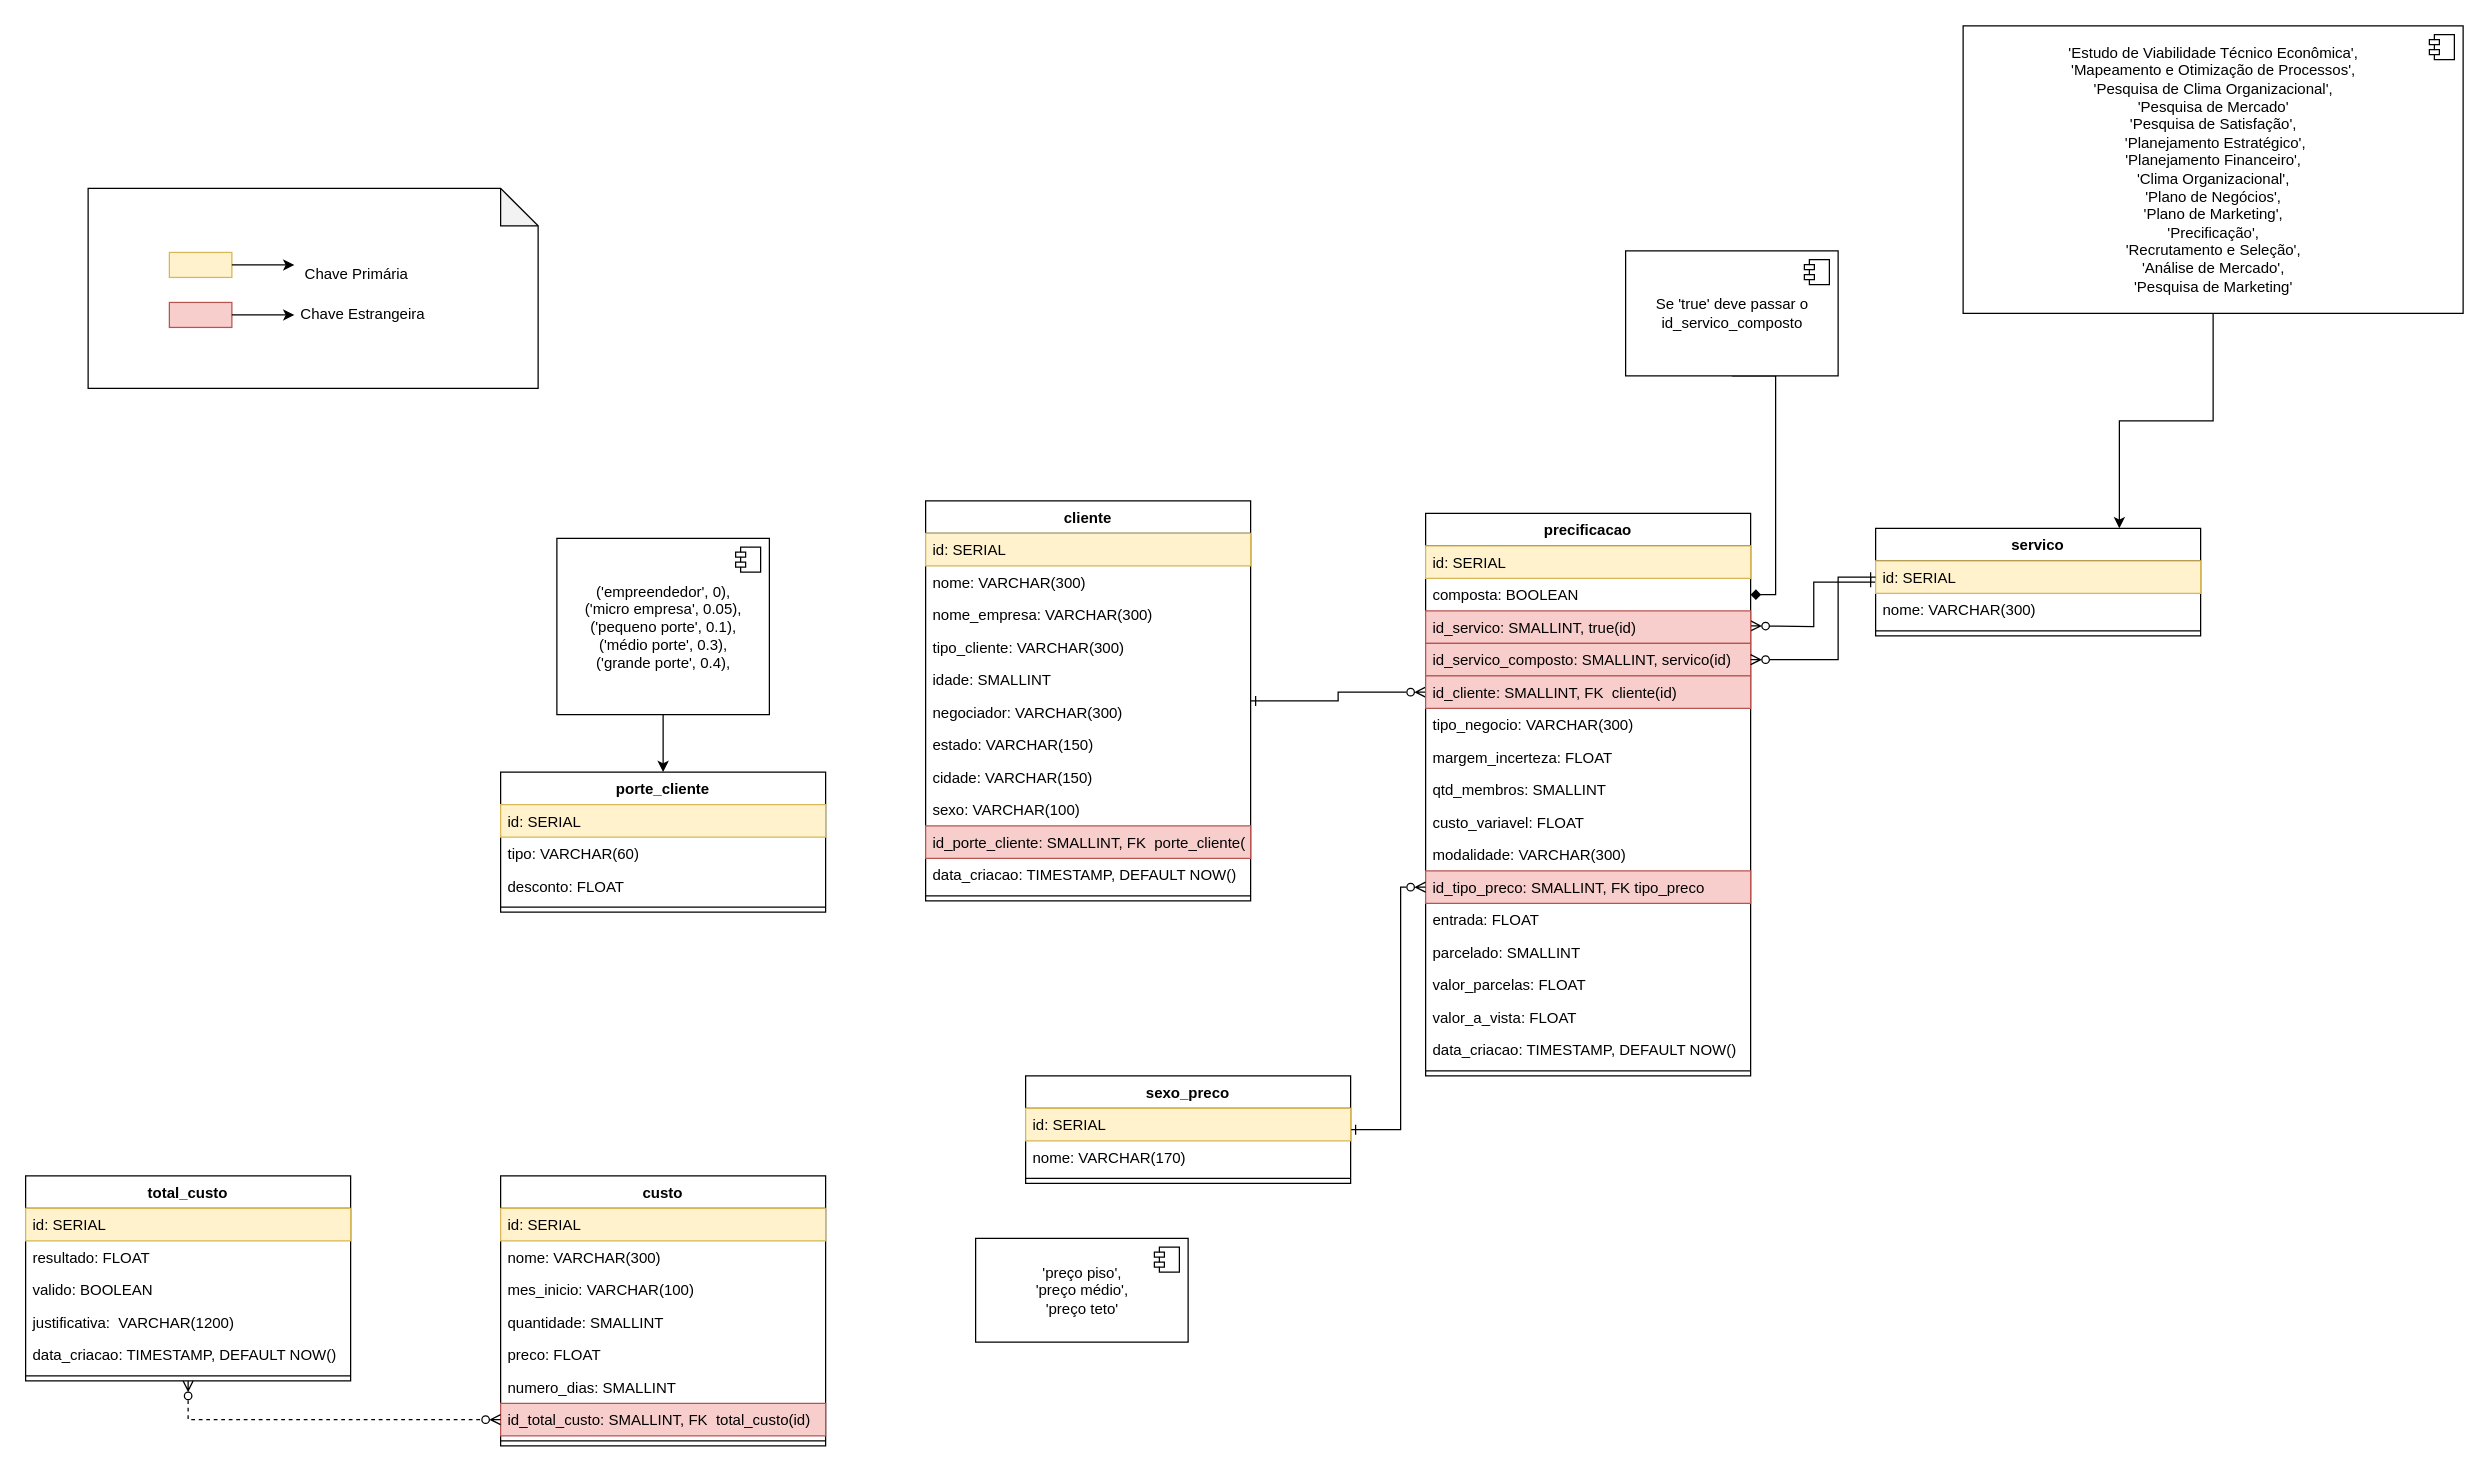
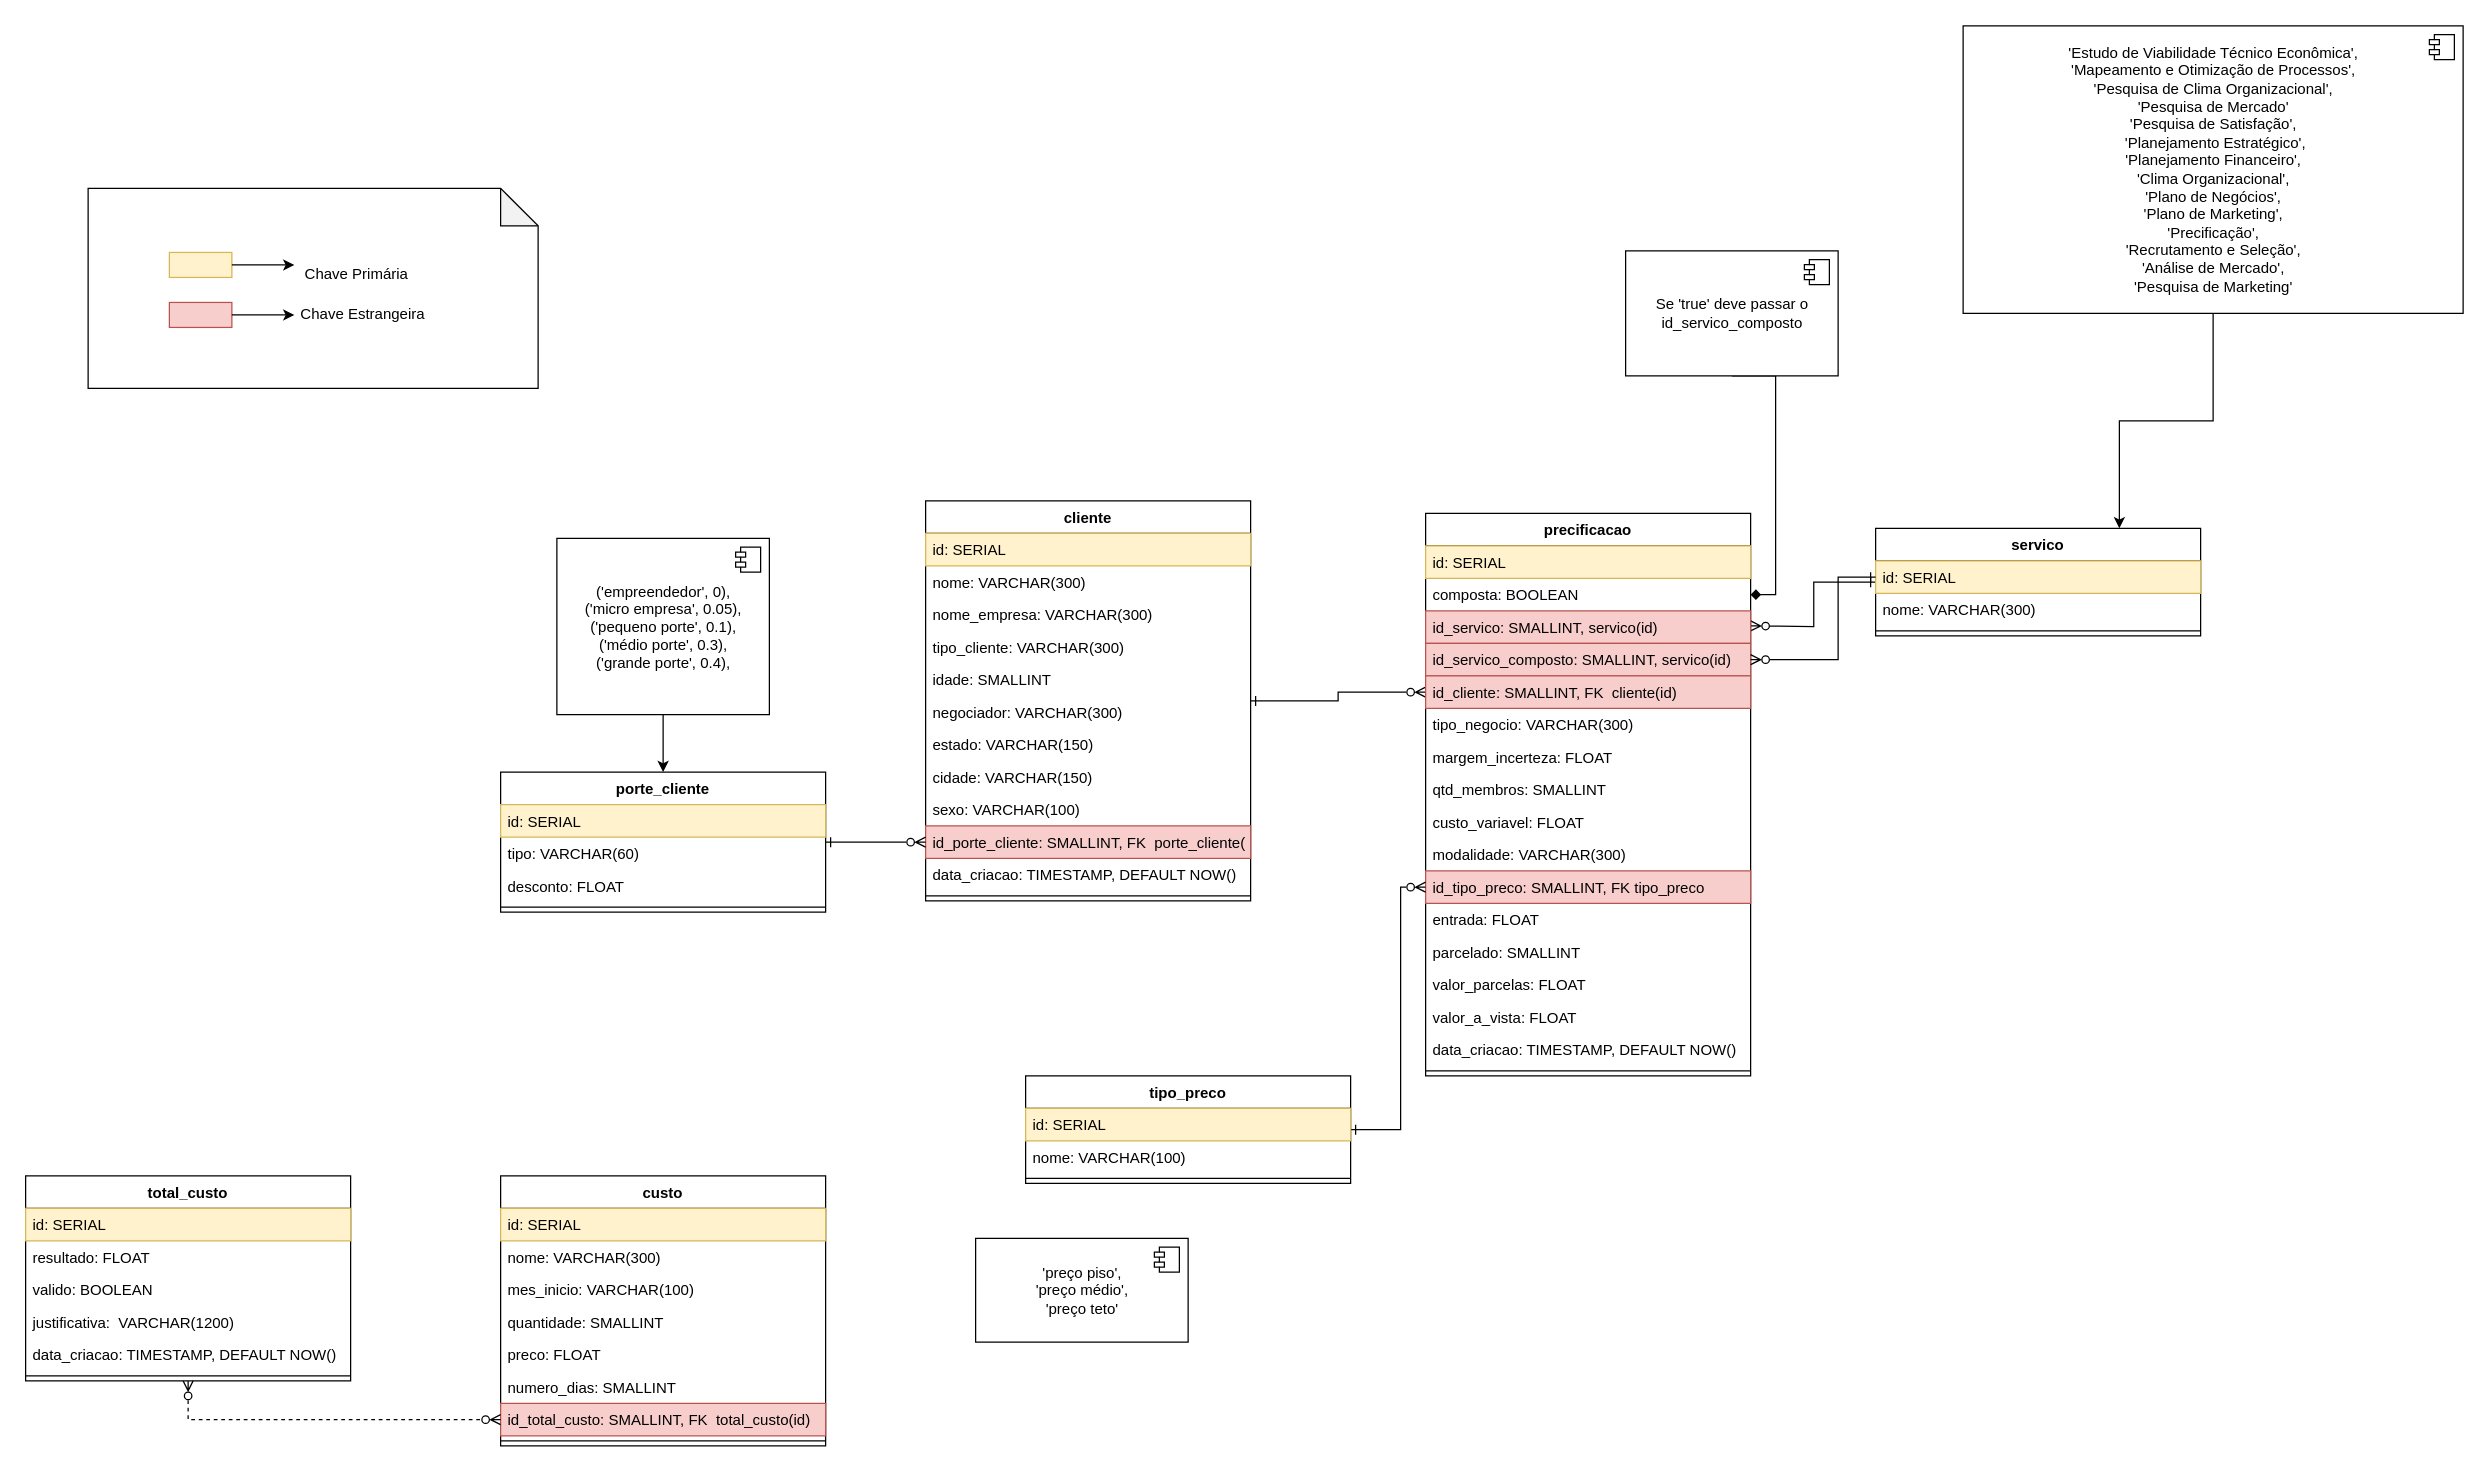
(1545, 628) -> (1556, 628)
none -> (866, 842)
(1188, 1093) -> (1188, 1093)
(1104, 1158) -> (1104, 1158)
